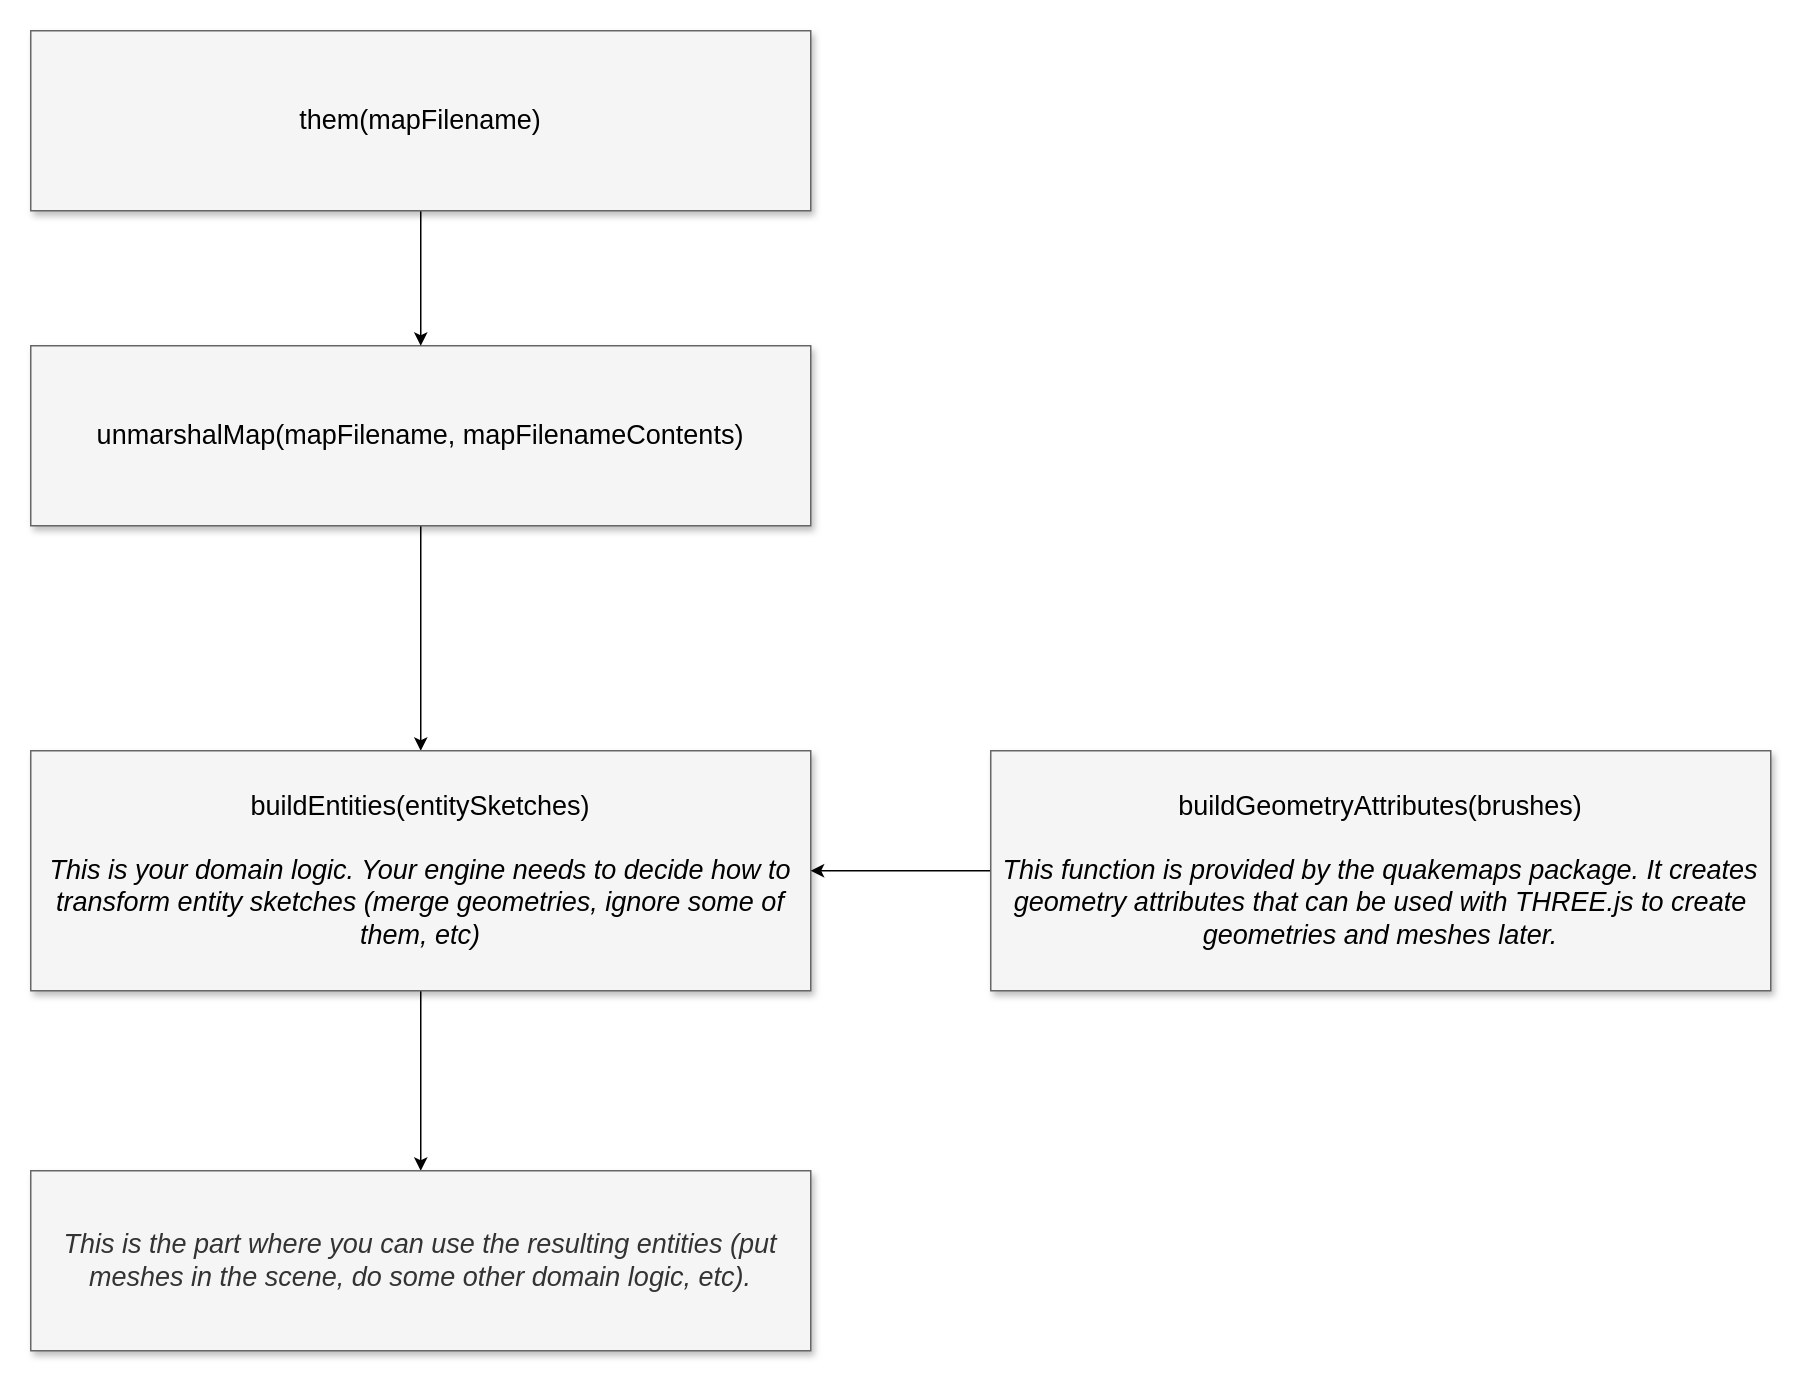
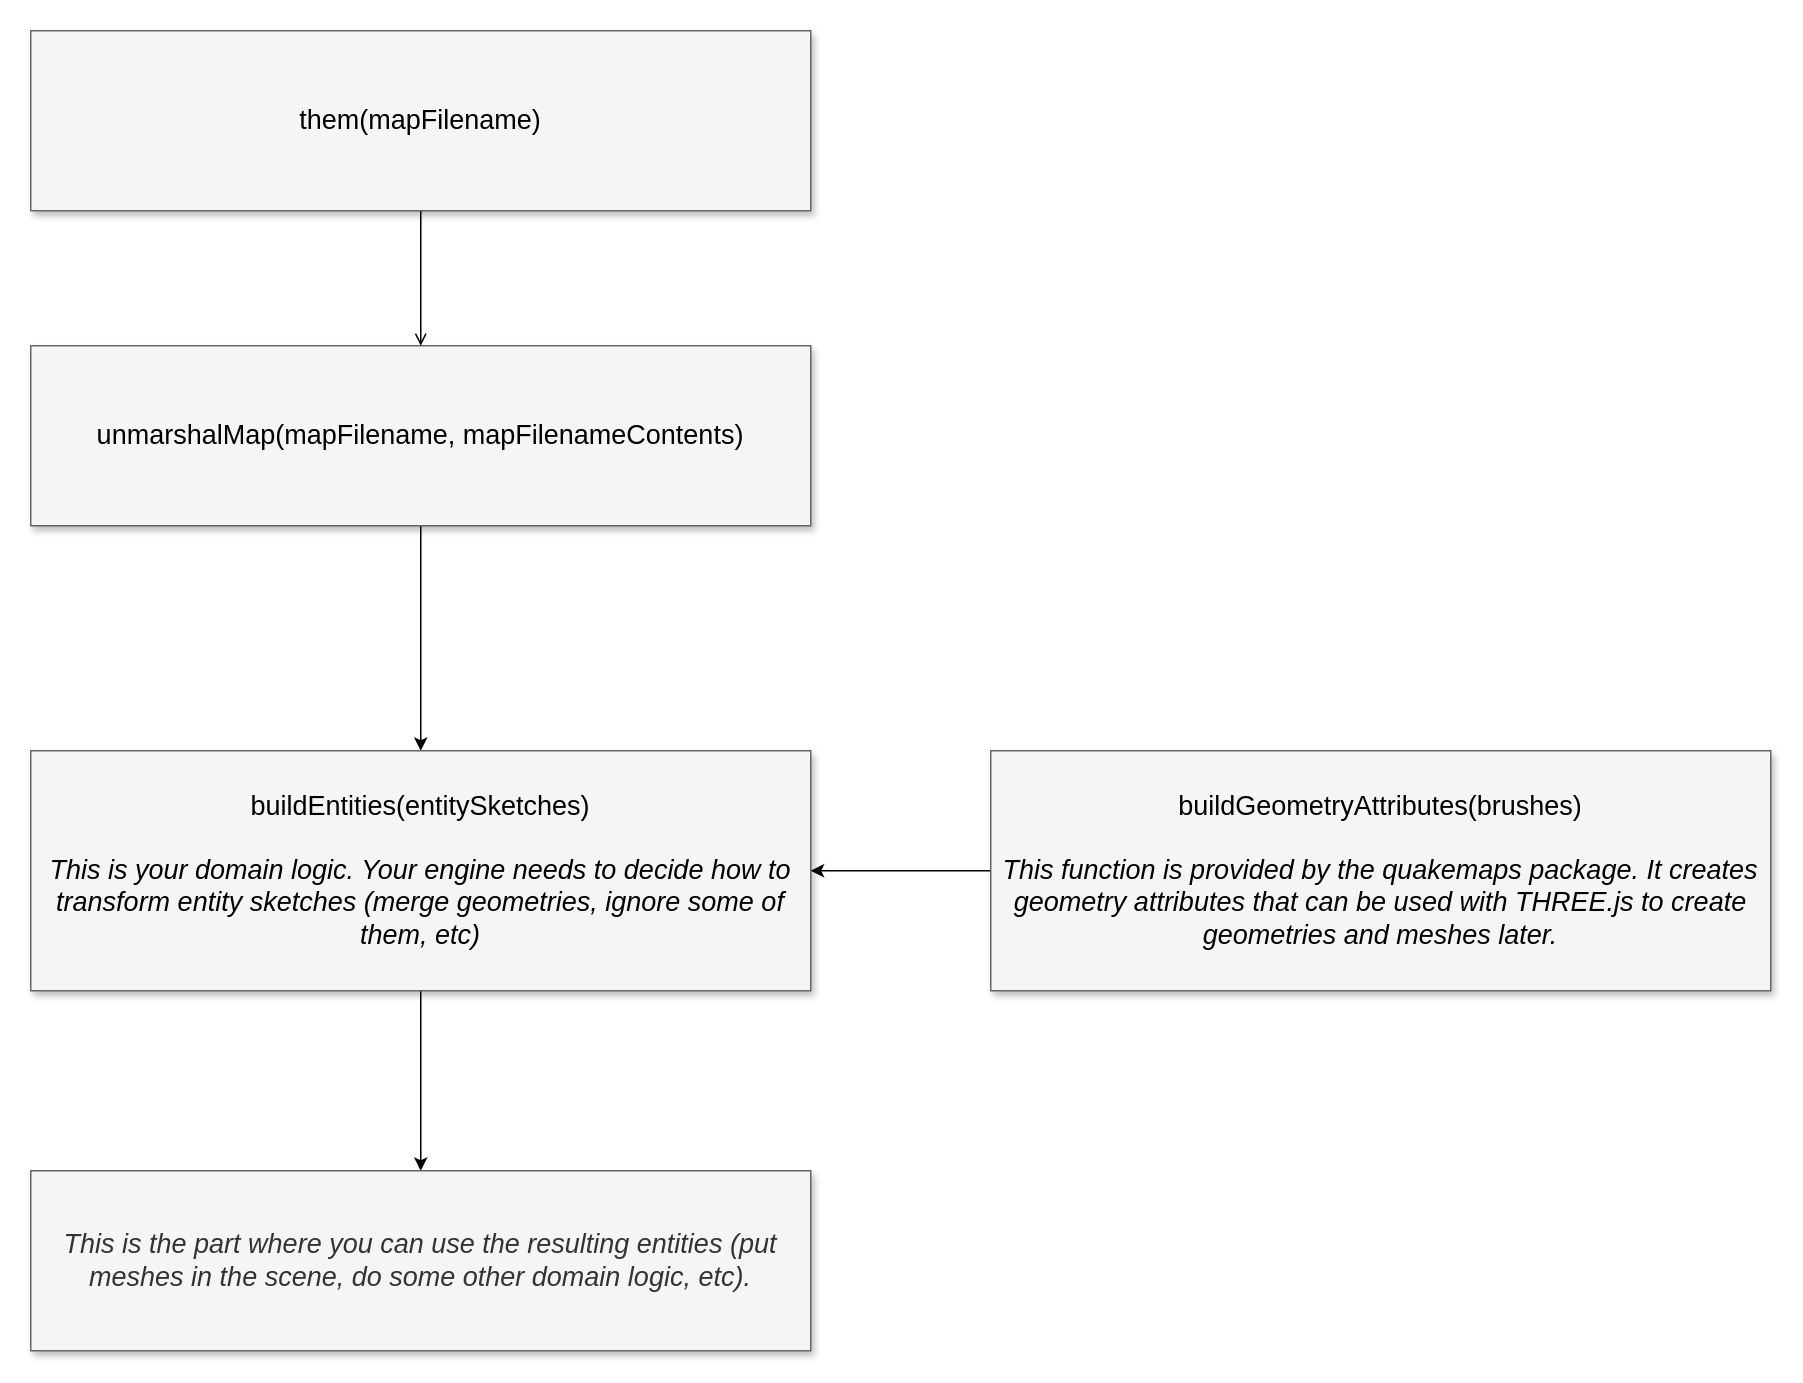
(421, 334) -> (421, 336)
